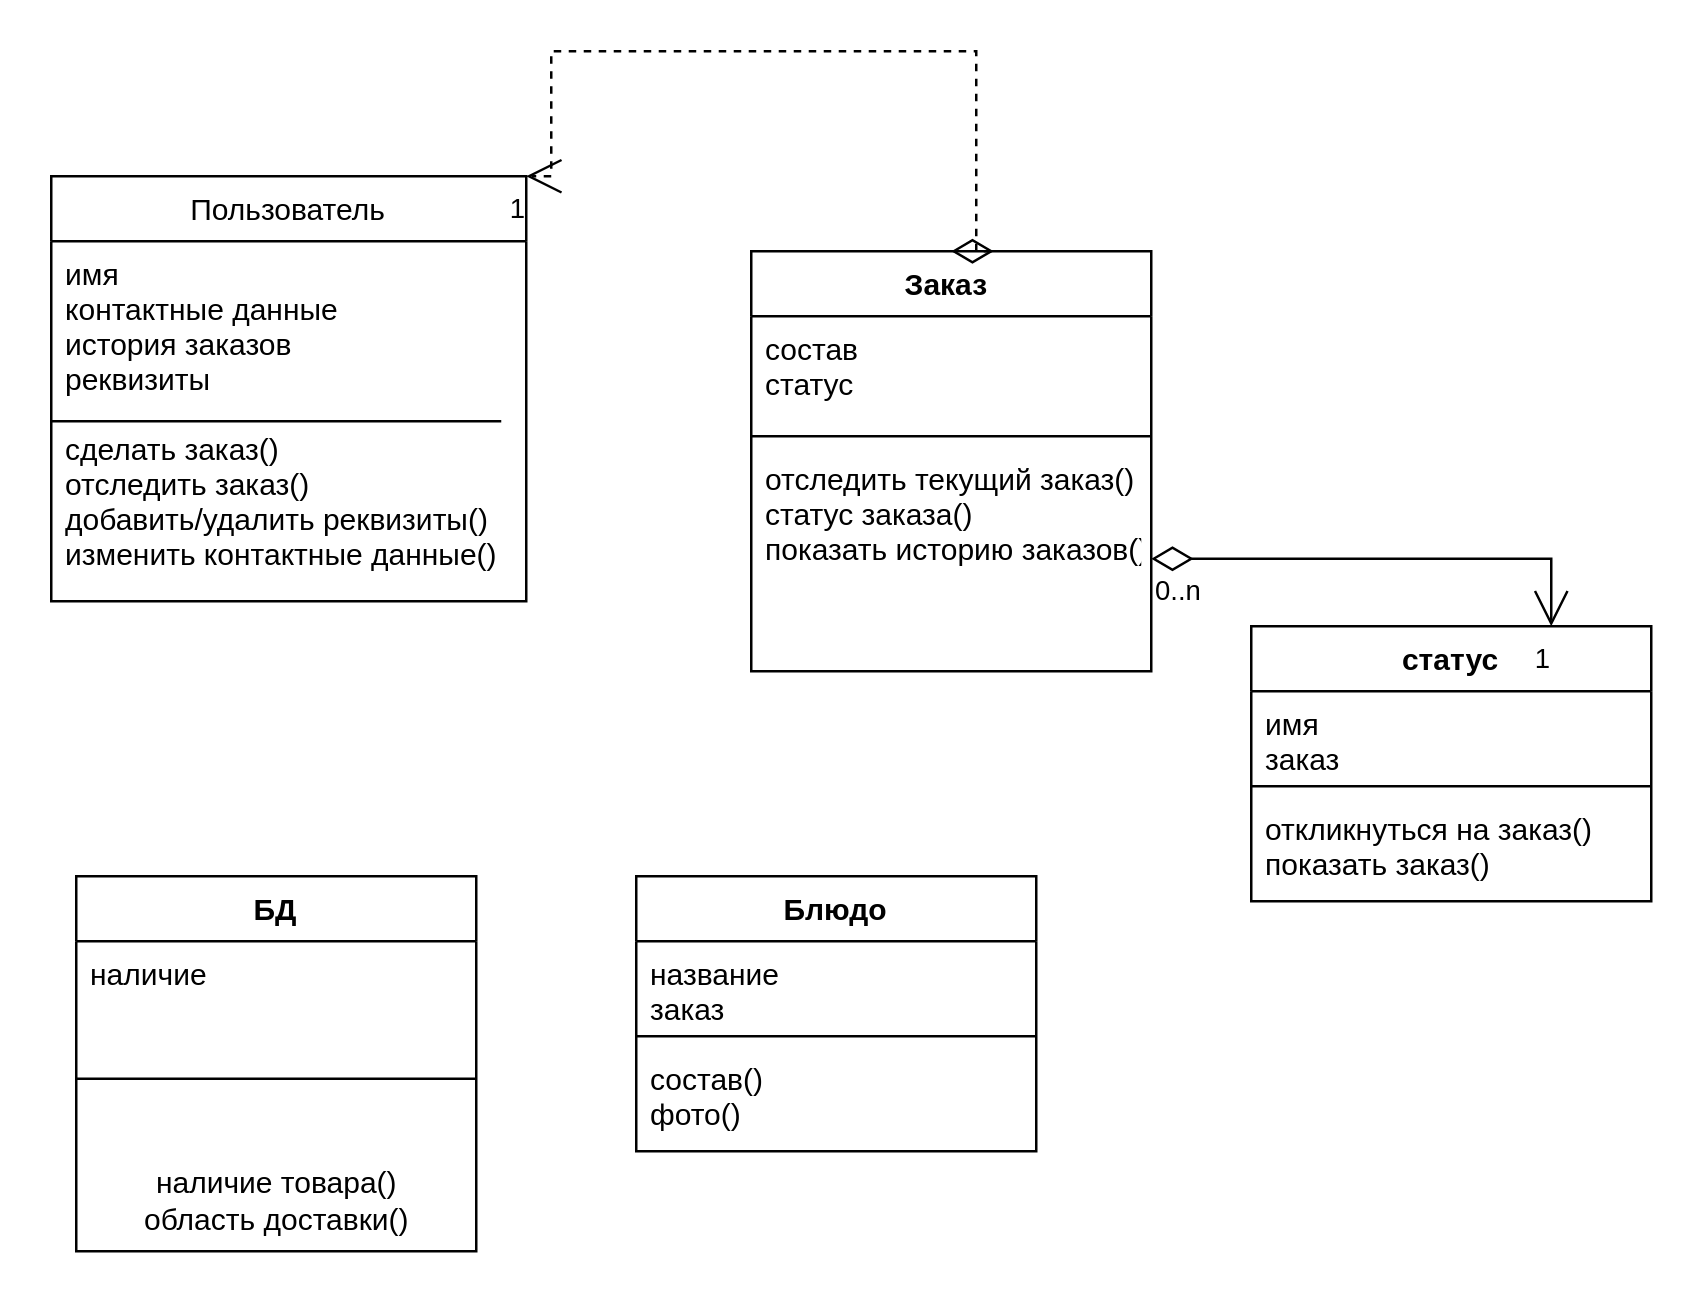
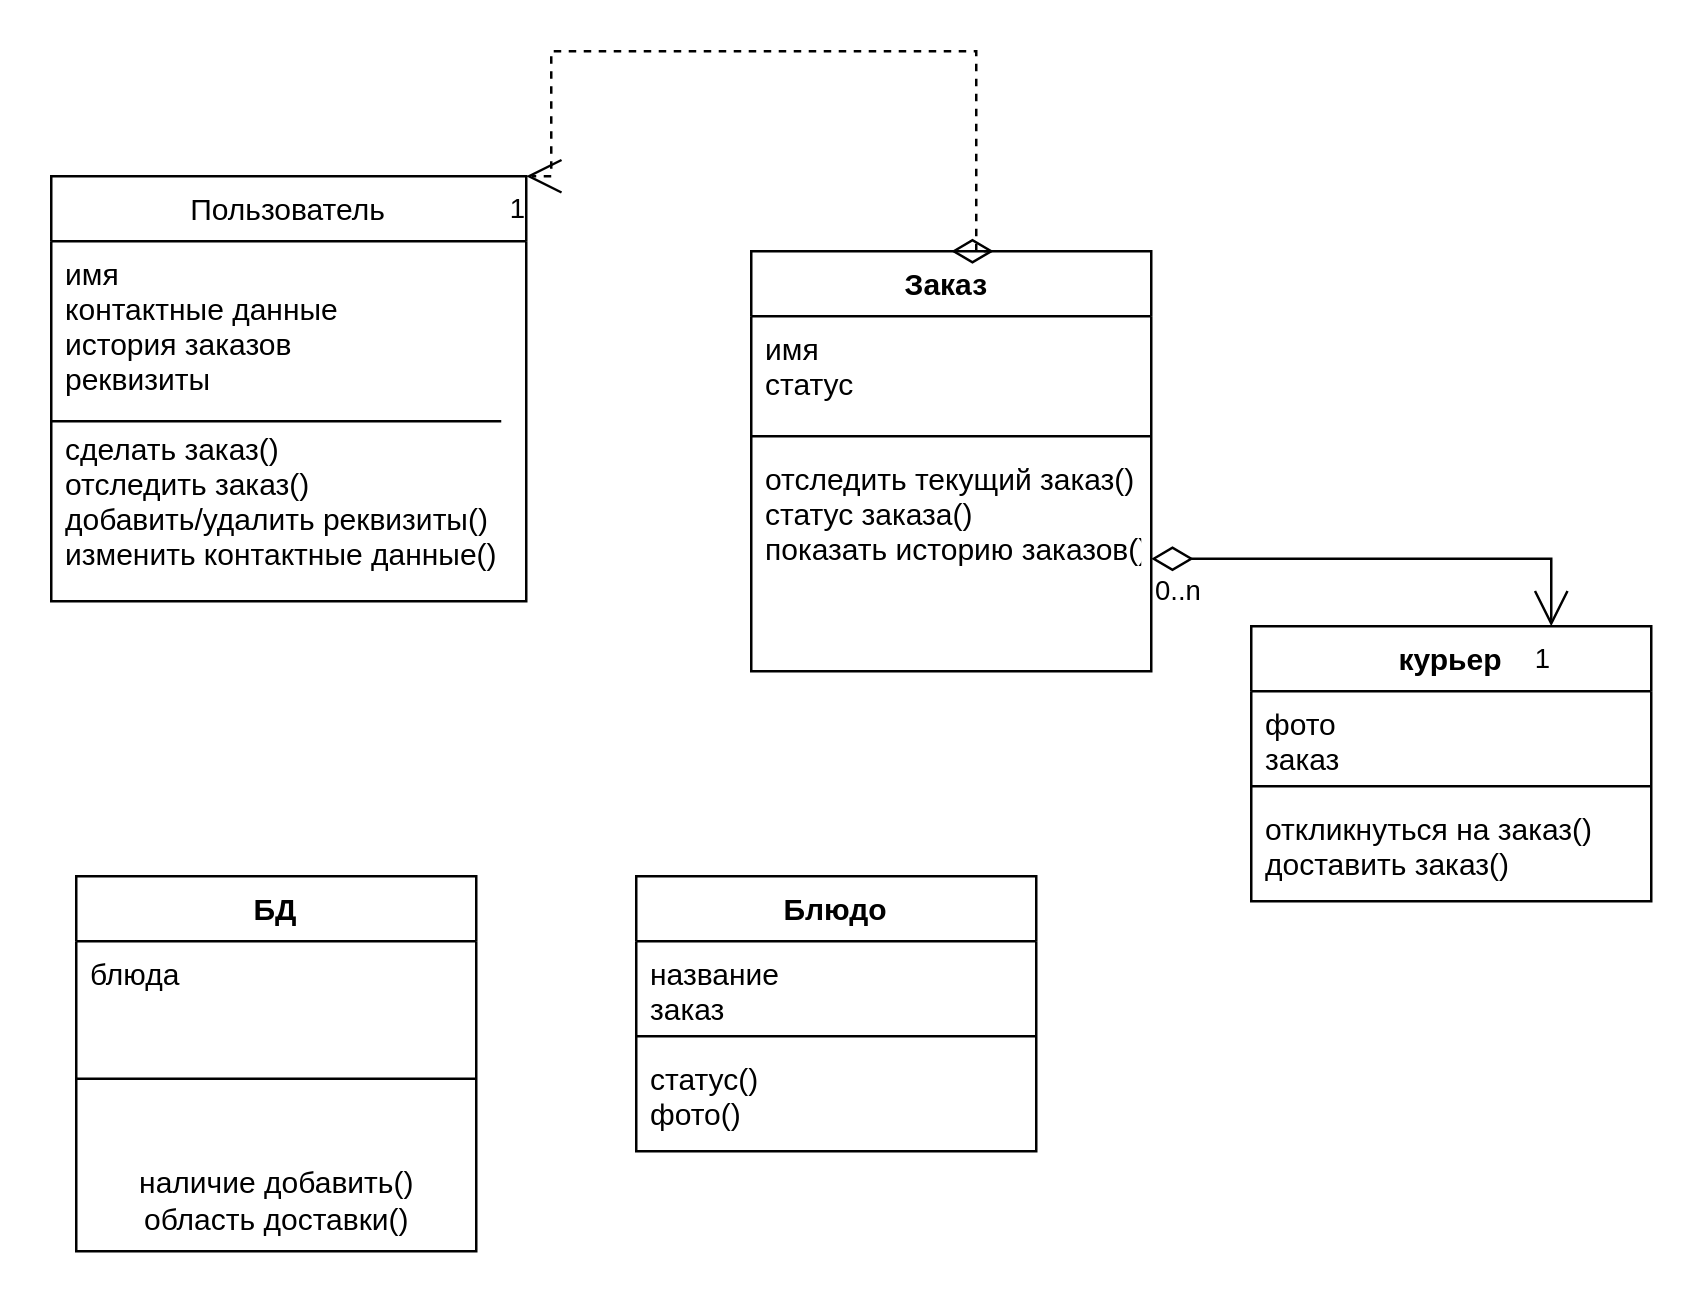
(815, 350) -> (790, 350)
(1450, 660) -> (1450, 660)
(1290, 725) -> (1299, 725)
(1450, 830) -> (1450, 830)
(149, 975) -> (132, 975)
(717, 1080) -> (717, 1080)
(278, 1201) -> (278, 1201)
